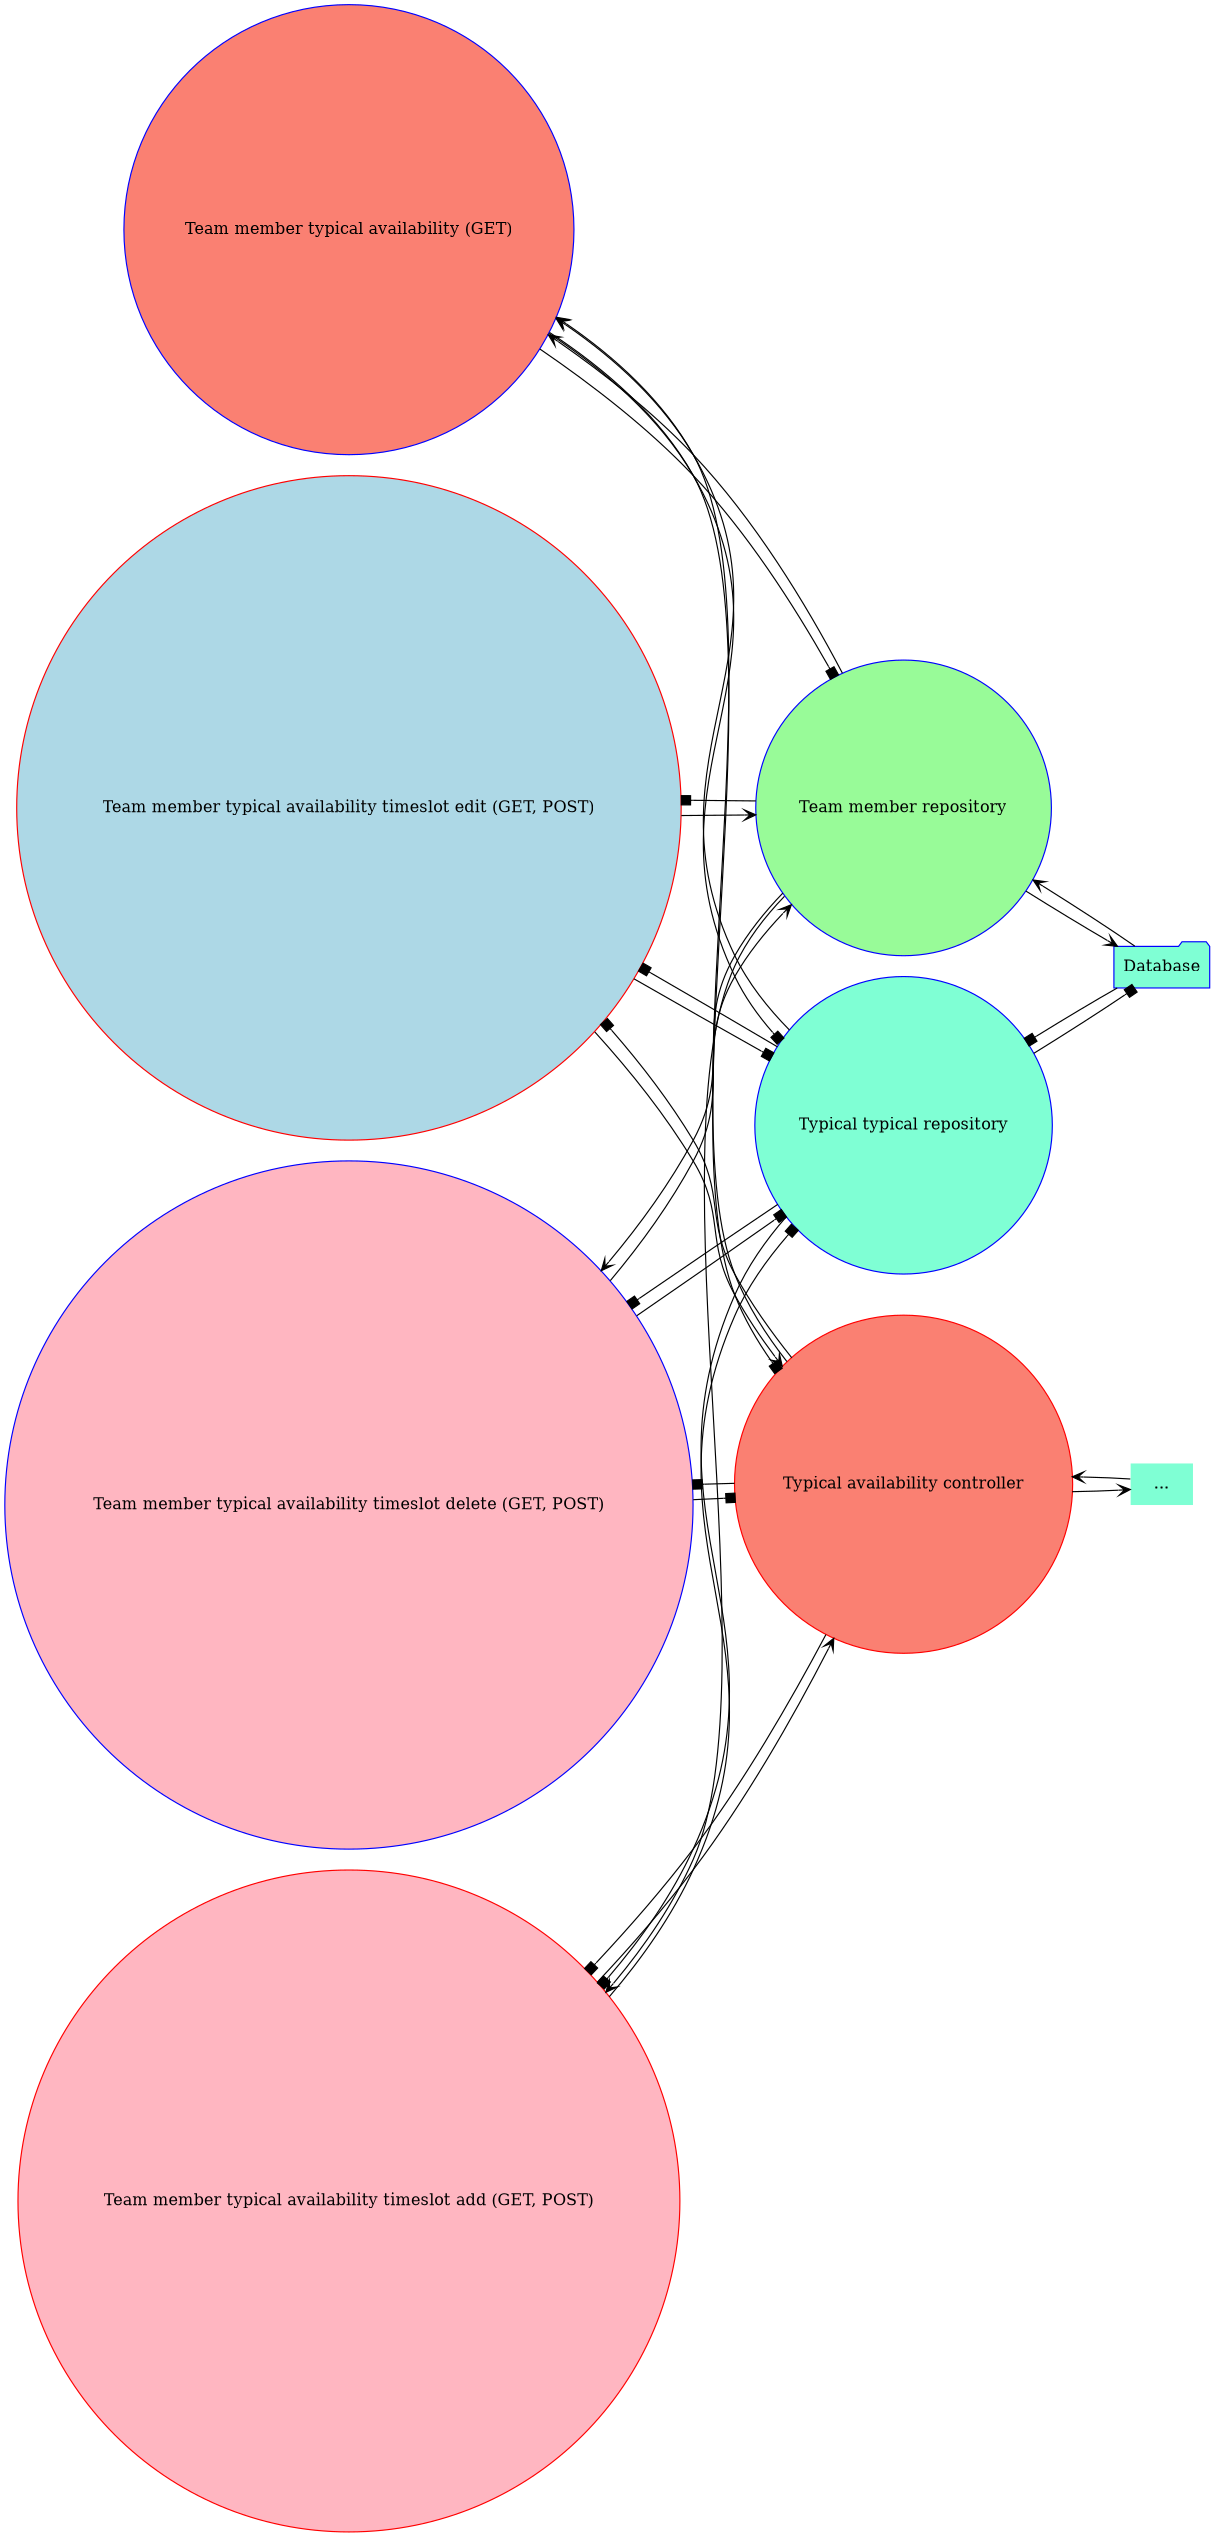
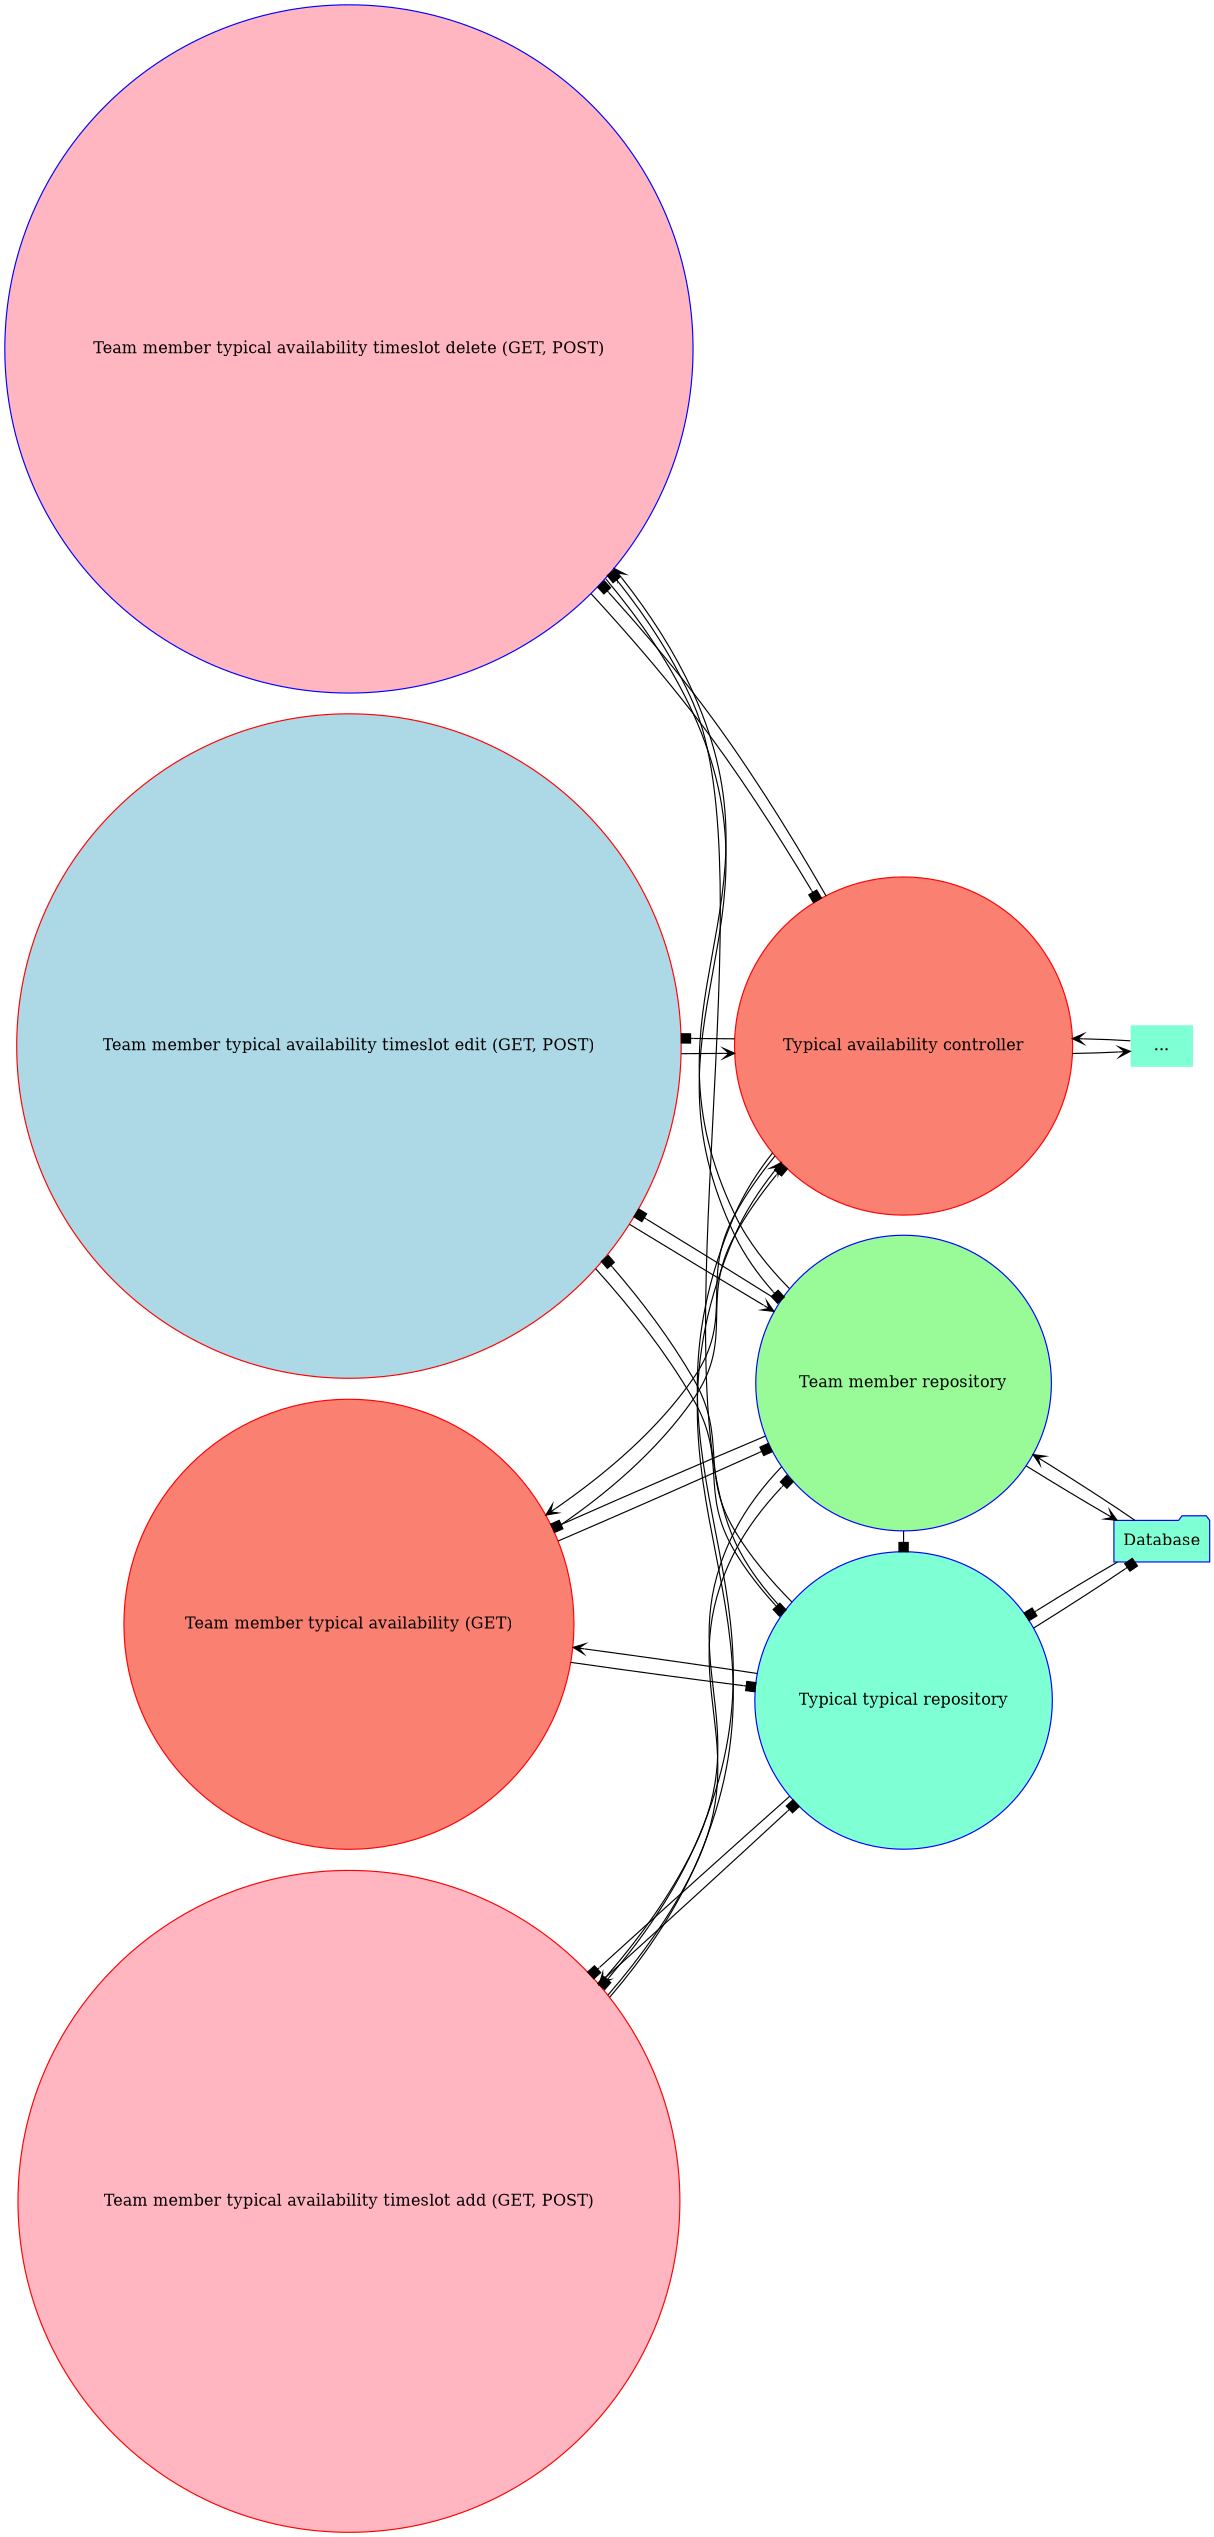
(349, 230) -> (349, 1624)
(722, 488) -> (664, 1479)
(688, 1170) -> (720, 929)
(699, 1273) -> (904, 1535)
none -> (717, 1746)
